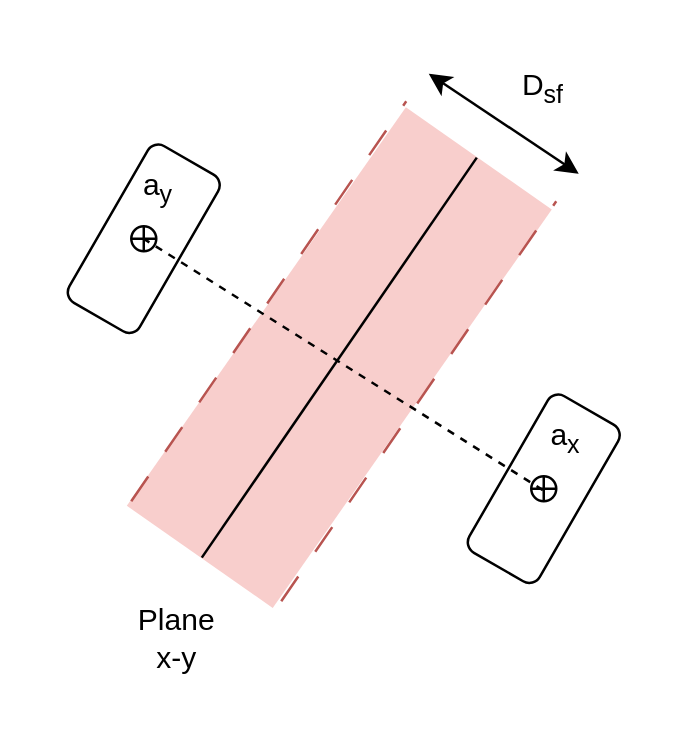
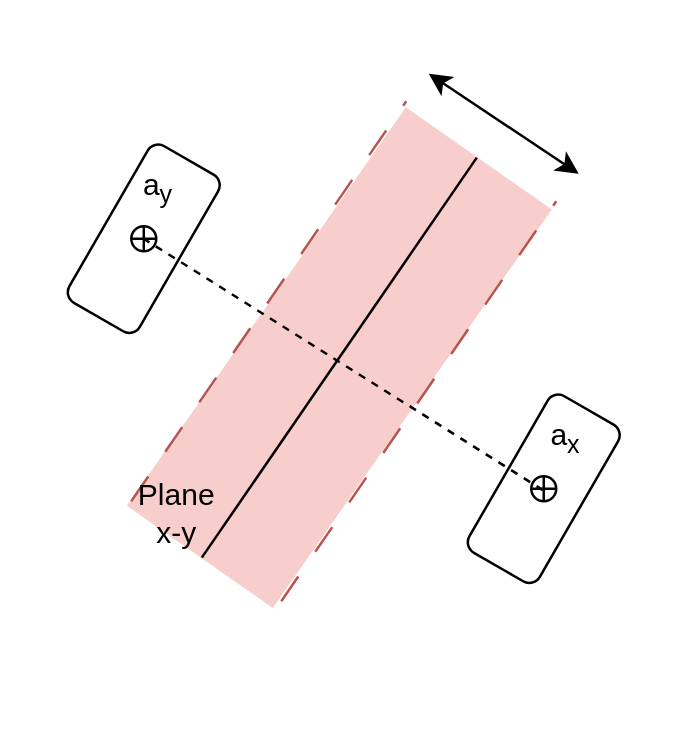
(544, 89) -> none
(178, 639) -> (178, 514)
